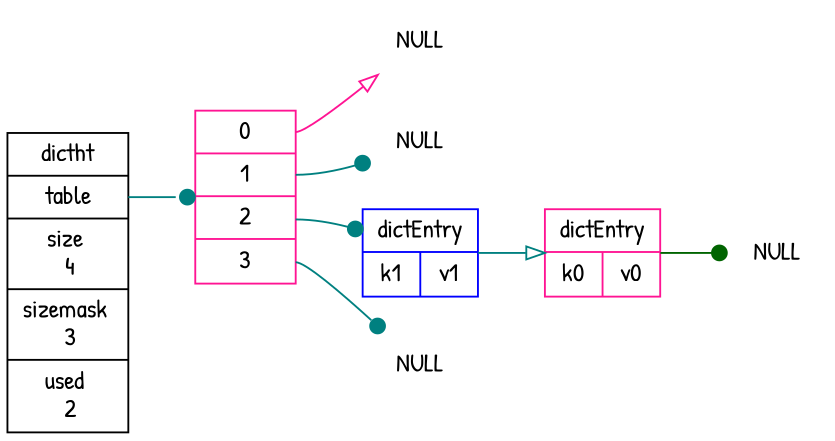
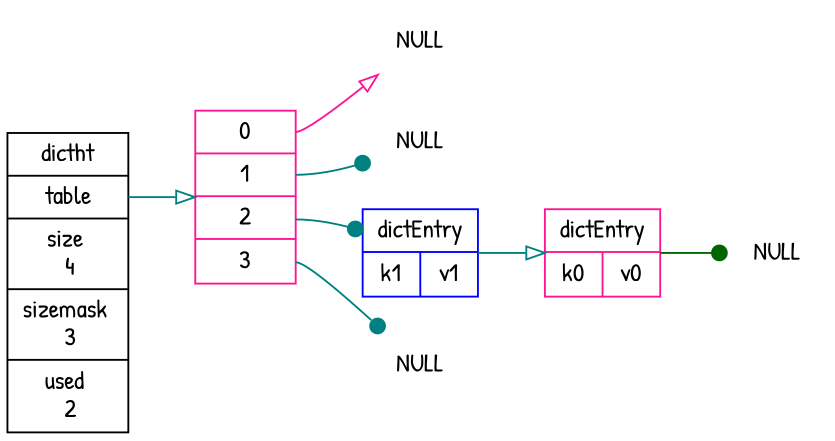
(152, 197) -> (152, 197)
